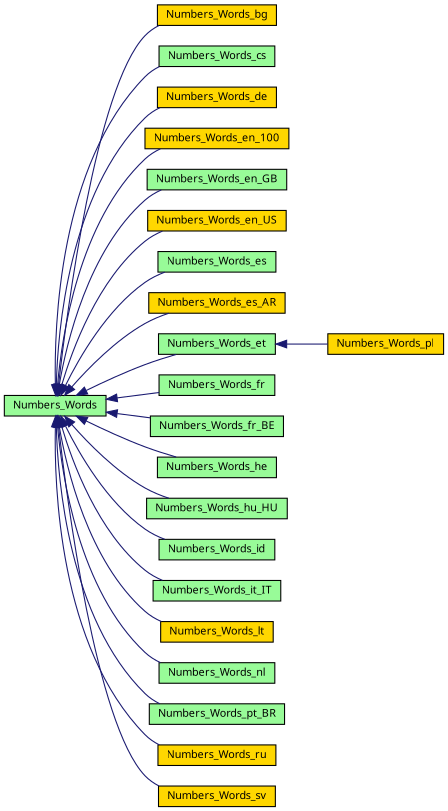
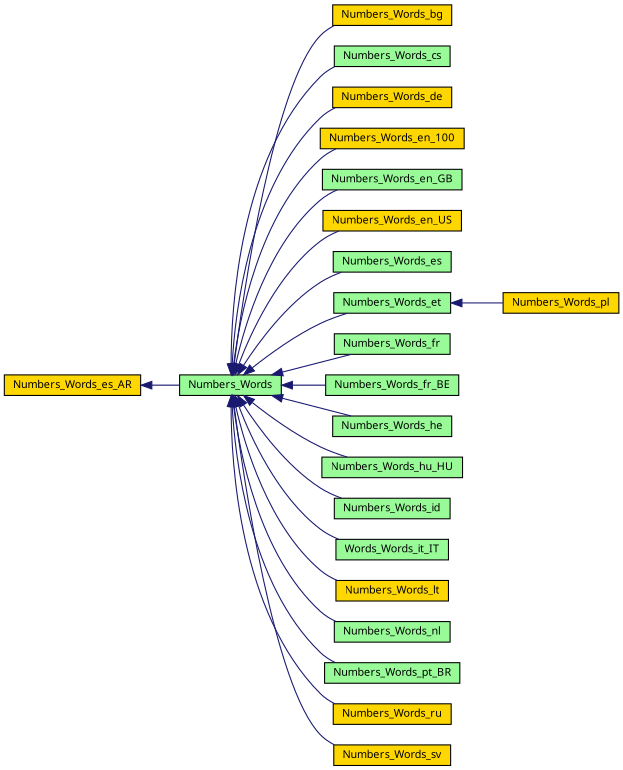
(116, 344) -> (166, 385)
(217, 591) -> (392, 550)
